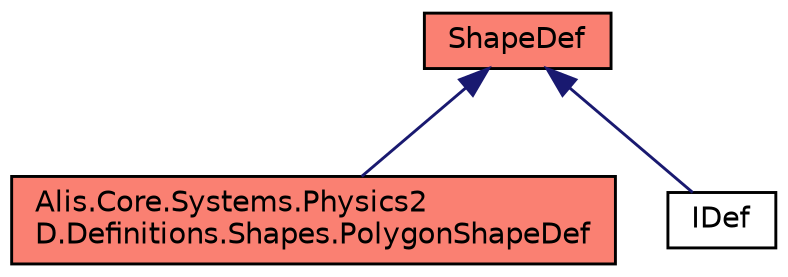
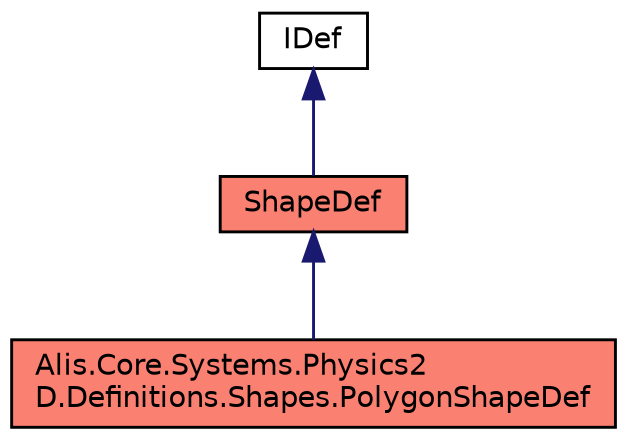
(631, 140) -> (314, 138)
